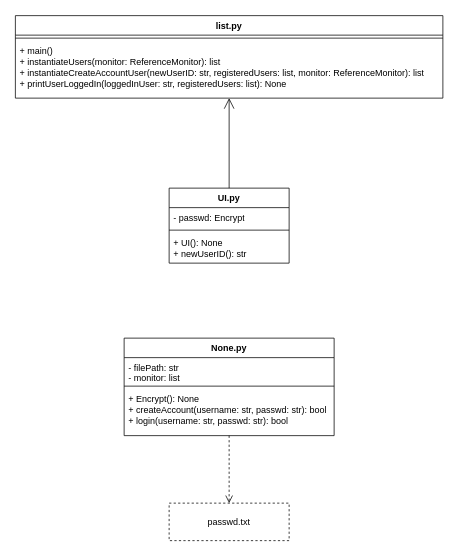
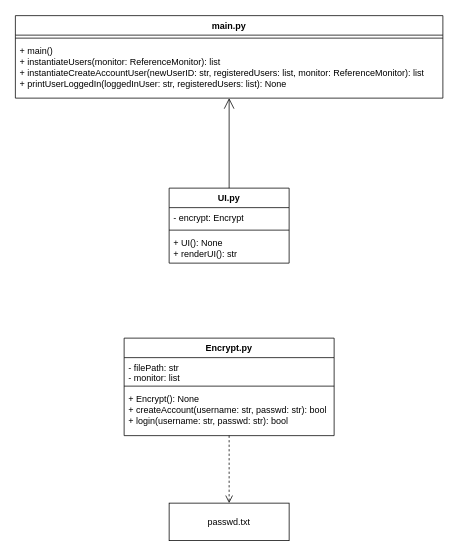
(229, 26) -> (229, 26)
(213, 218) -> (215, 218)
(215, 249) -> (213, 249)
(229, 349) -> (229, 349)
(229, 522) -> (229, 522)
